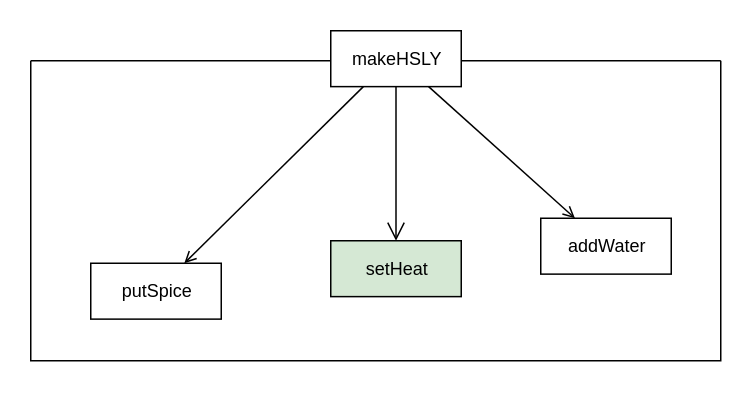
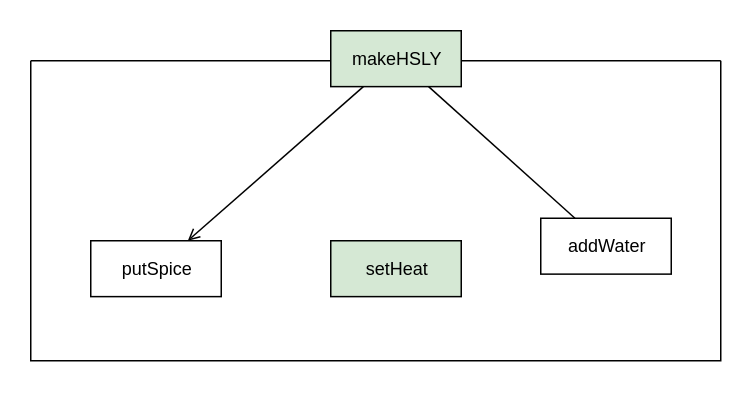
(396, 59) -> (396, 59)
(396, 162) -> none
(570, 214) -> (570, 214)
(156, 291) -> (156, 269)
